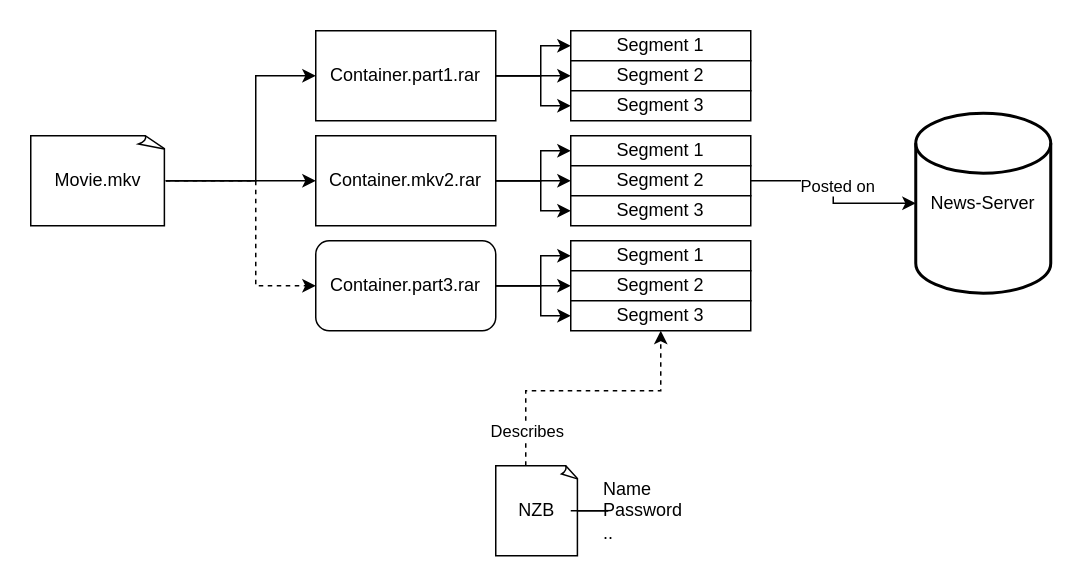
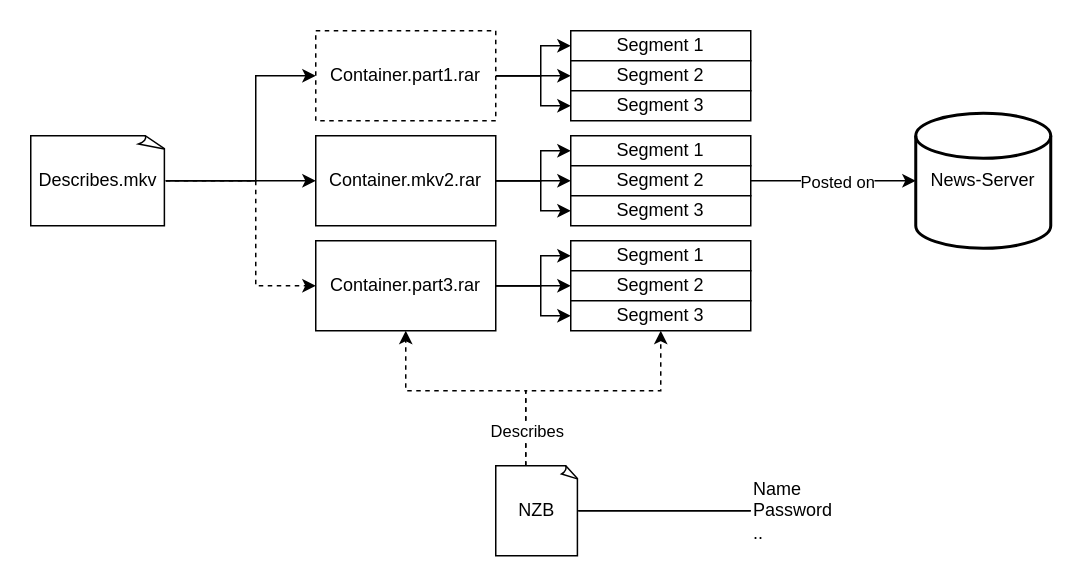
(406, 76) -> (406, 76)
(98, 181) -> (98, 181)
(983, 203) -> (983, 181)
(406, 286) -> (406, 286)
none -> (439, 391)
(653, 511) -> (803, 511)
